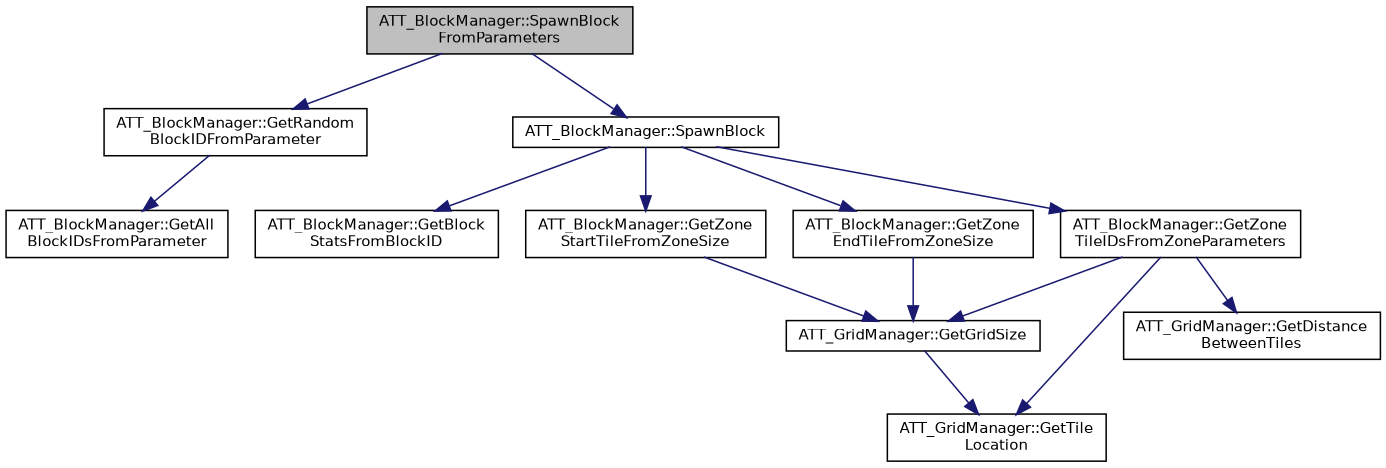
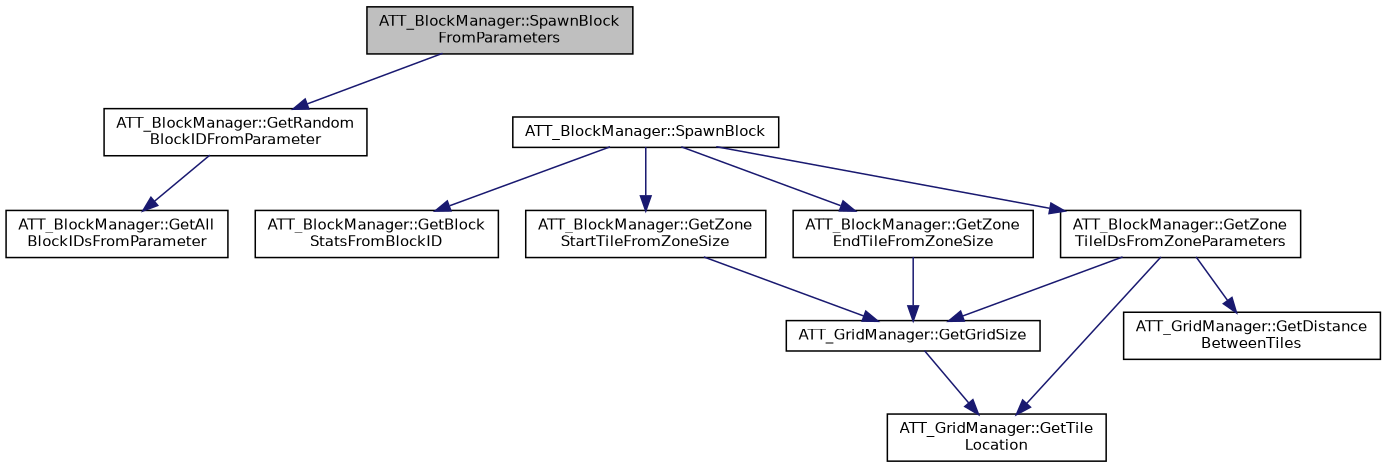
(573, 81) -> none
